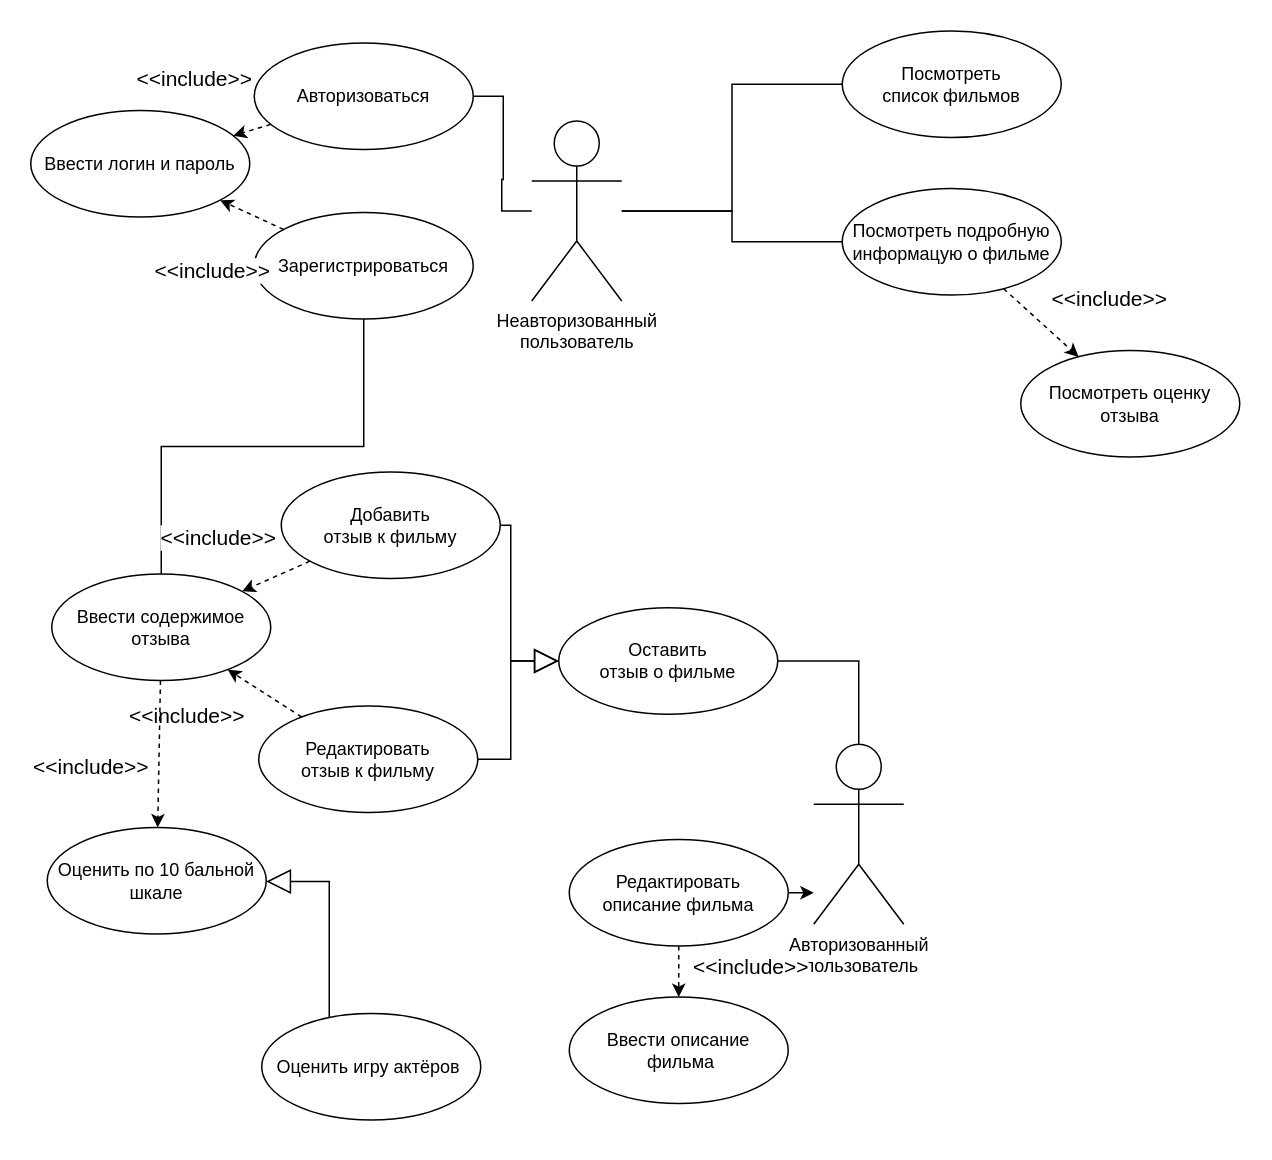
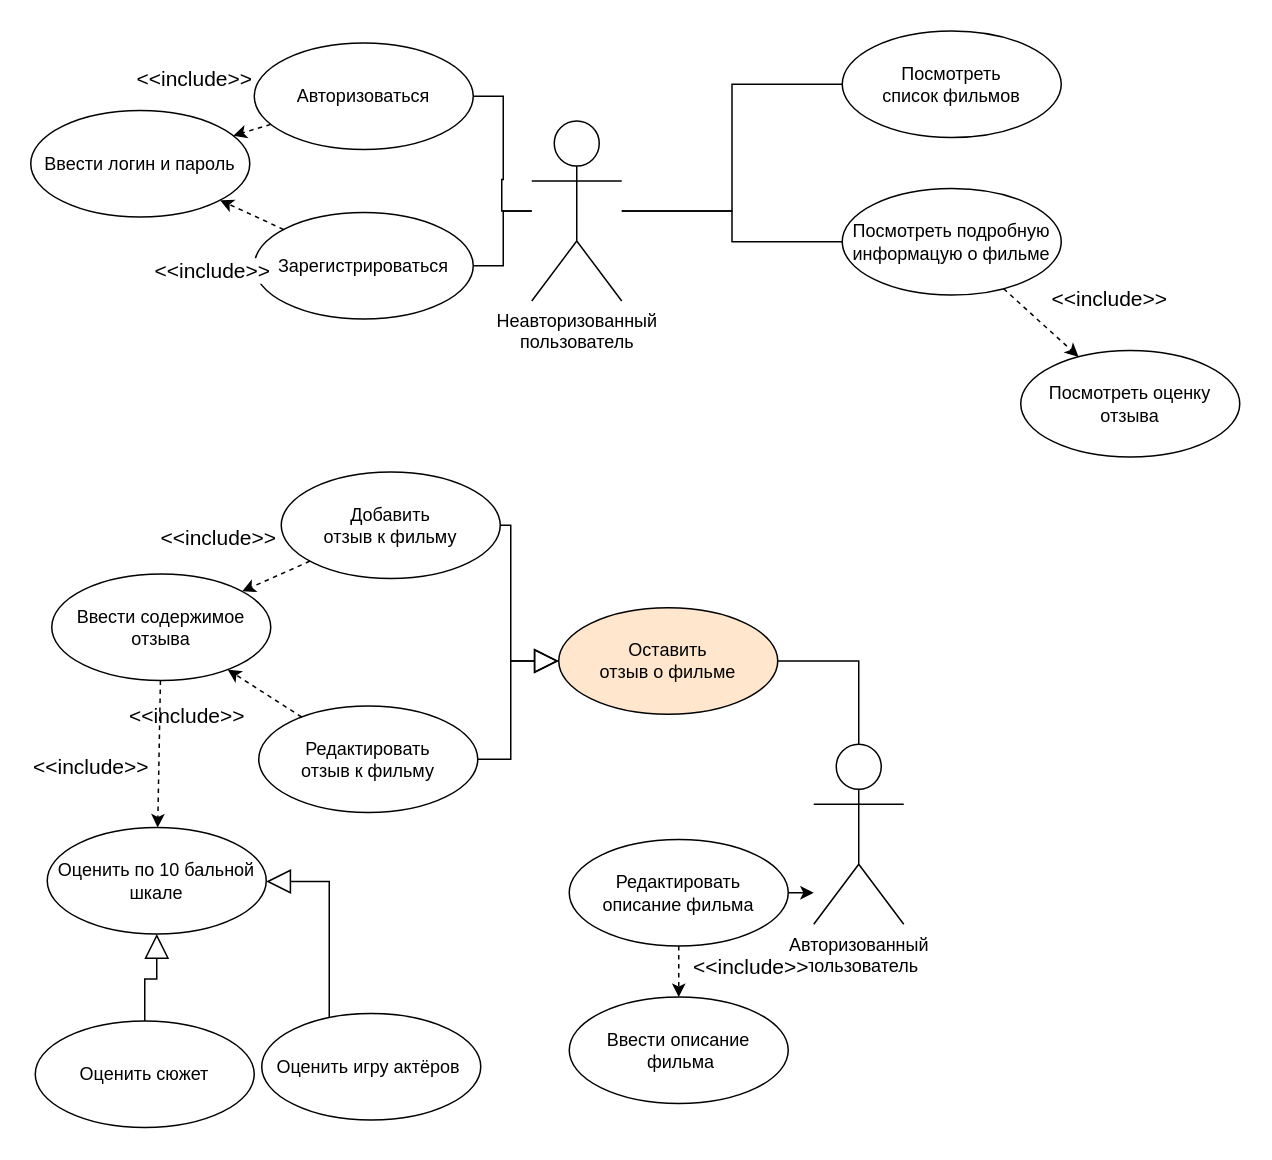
(287, 446) -> (503, 254)
(668, 661) -> (668, 661)
none -> (145, 984)
none -> (145, 1074)
